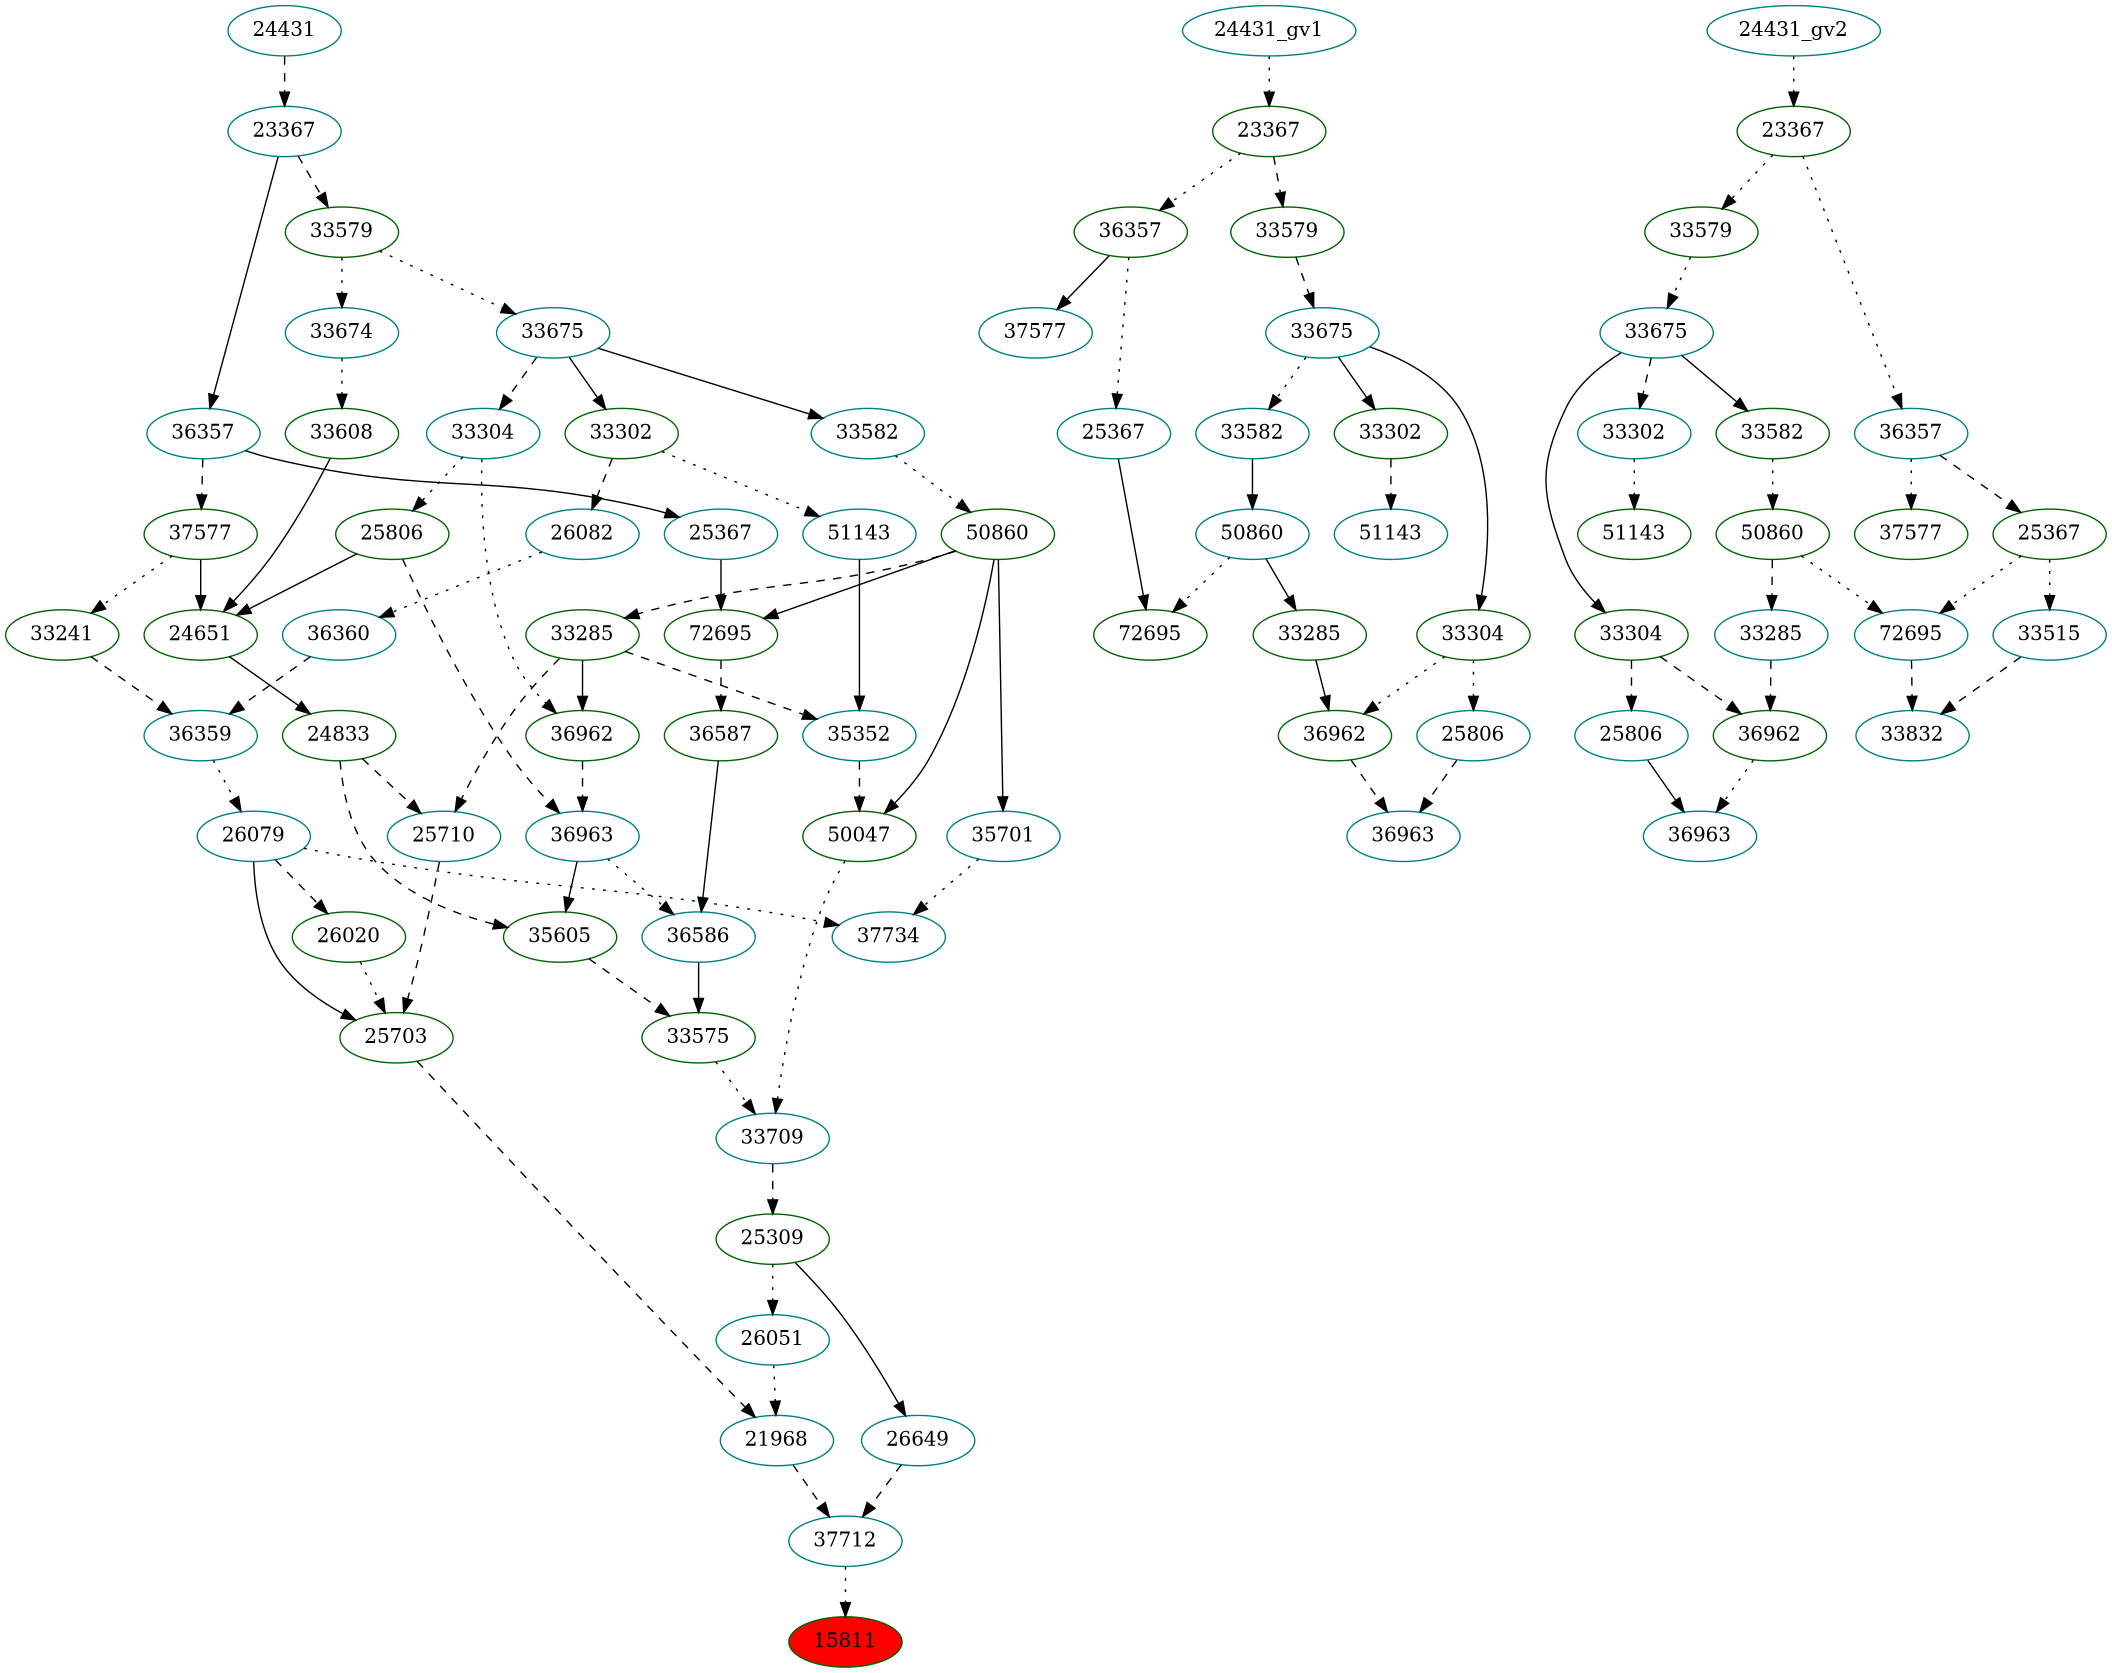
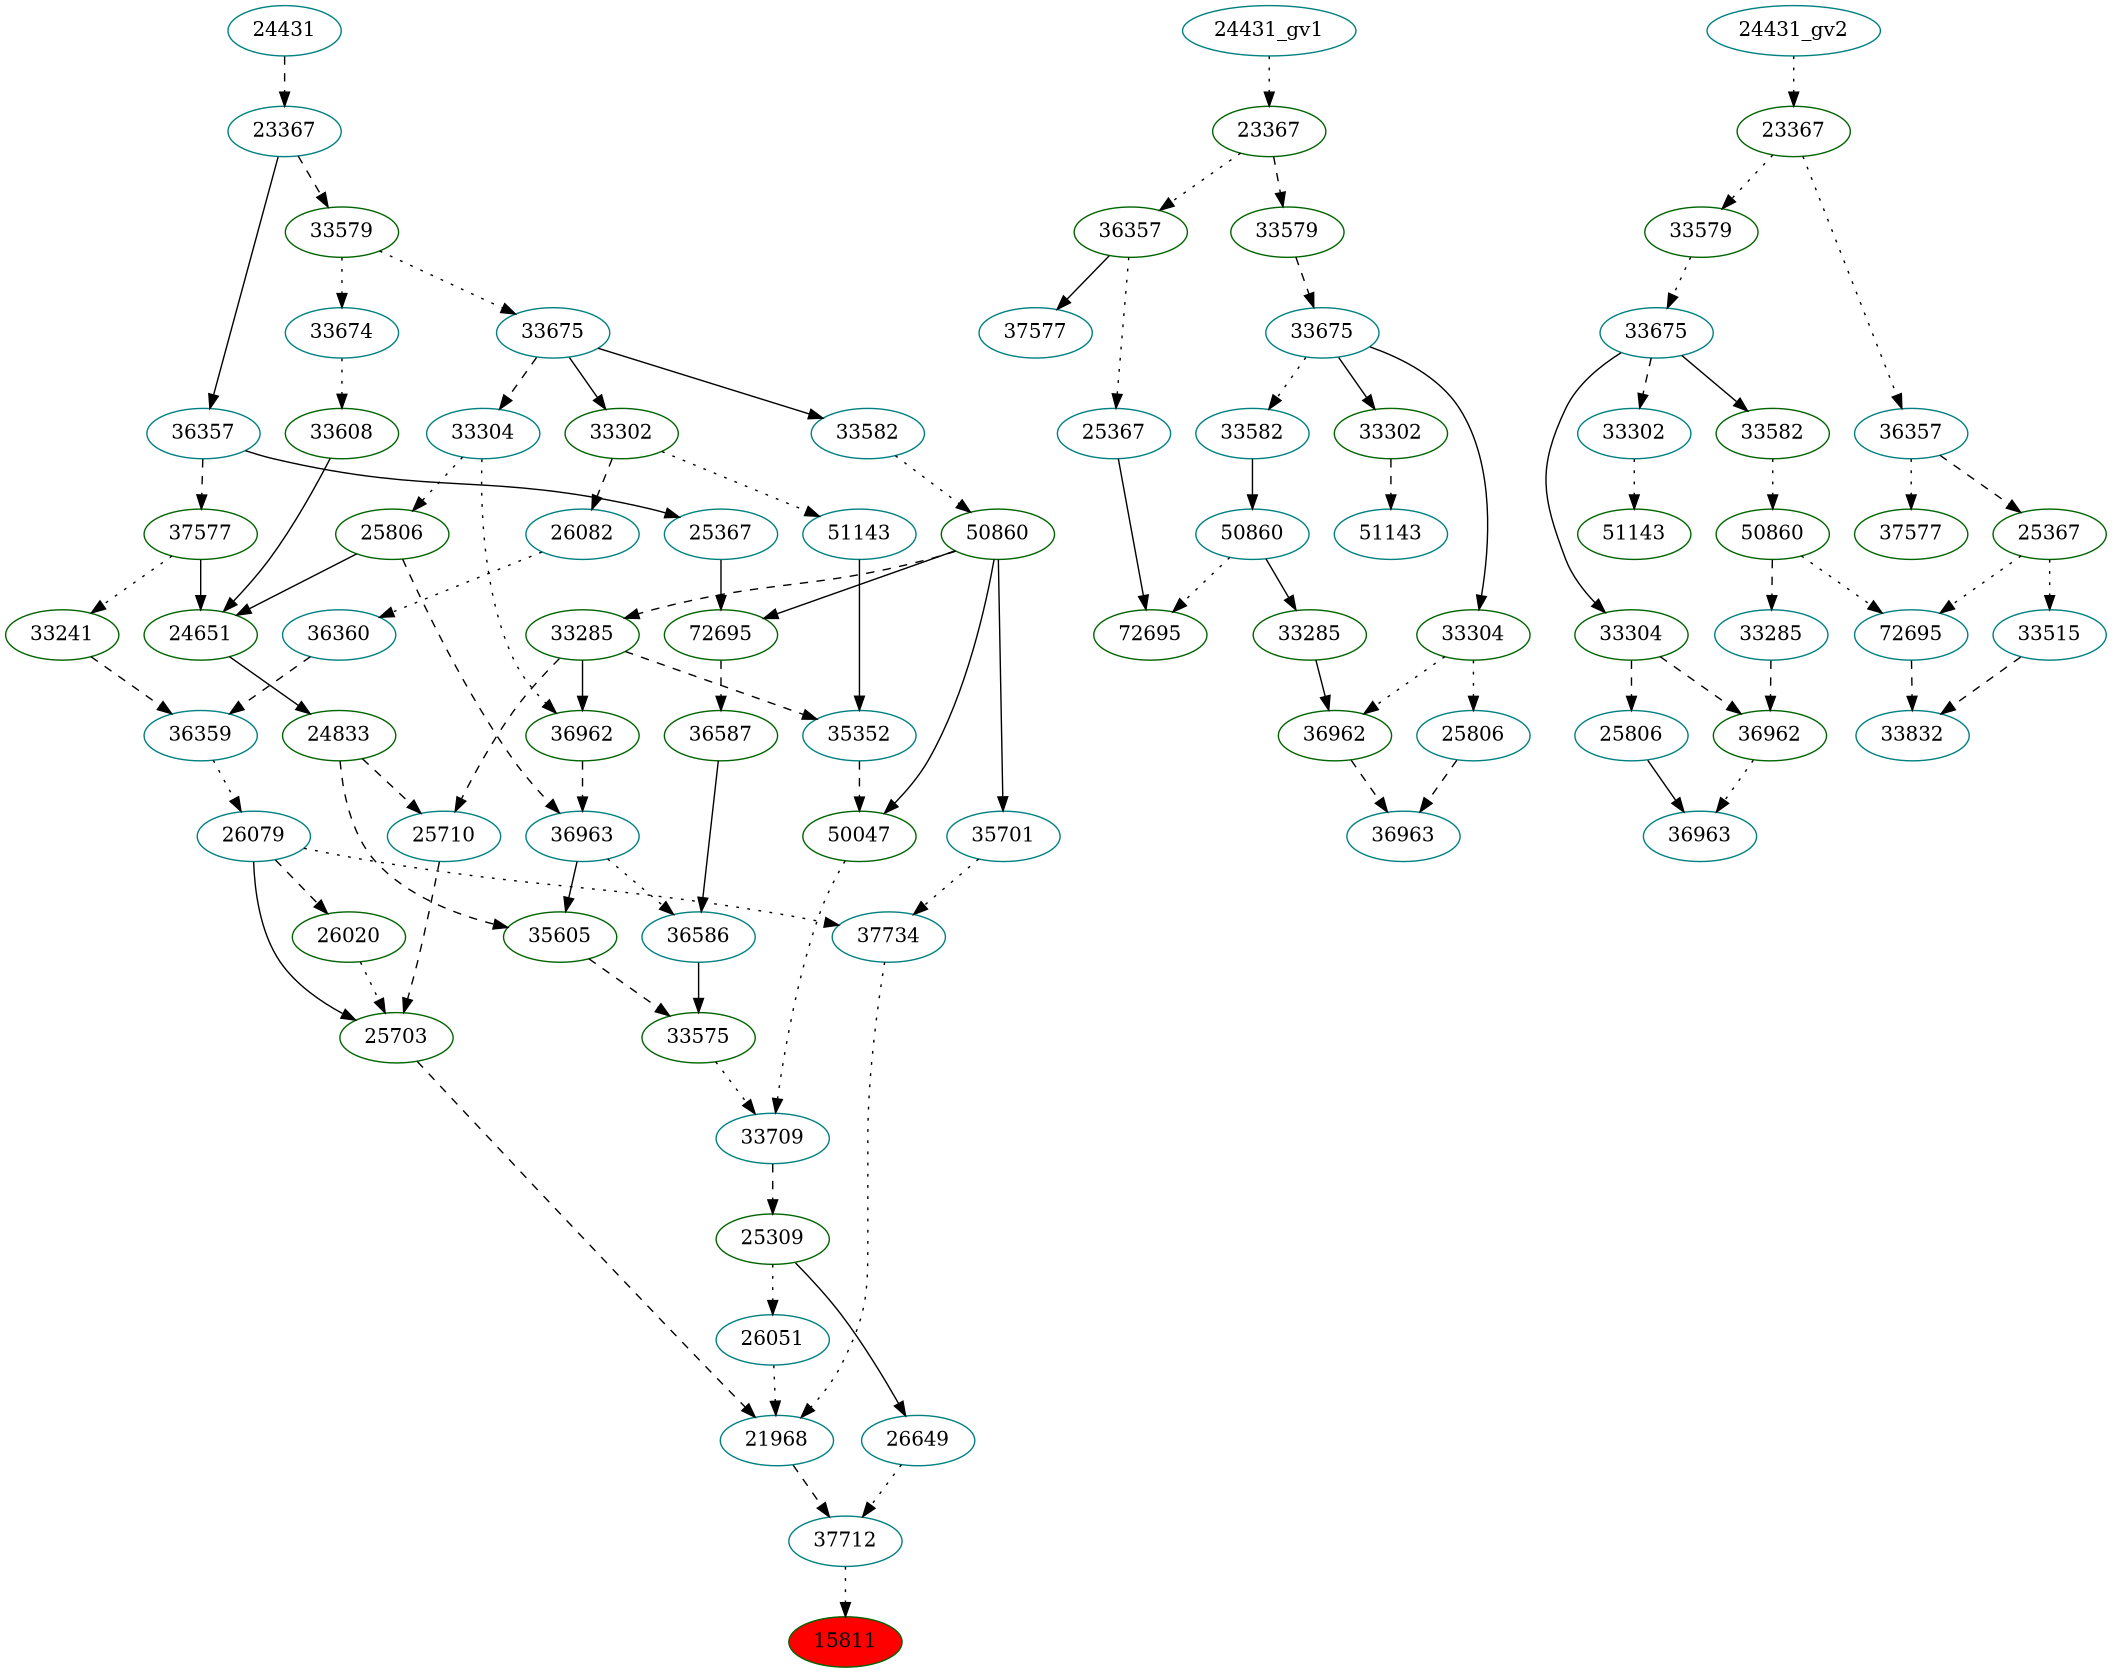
none -> (868, 1191)
(886, 1485) -> (886, 1485)
